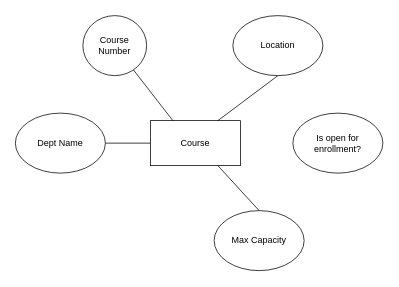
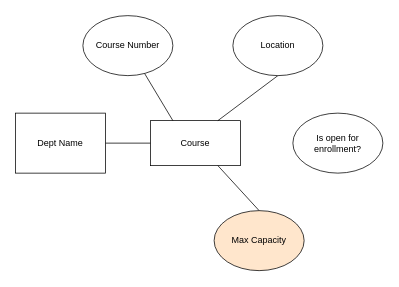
(115, 45) -> (128, 45)
(60, 143) -> (60, 143)
(259, 240) -> (259, 240)
